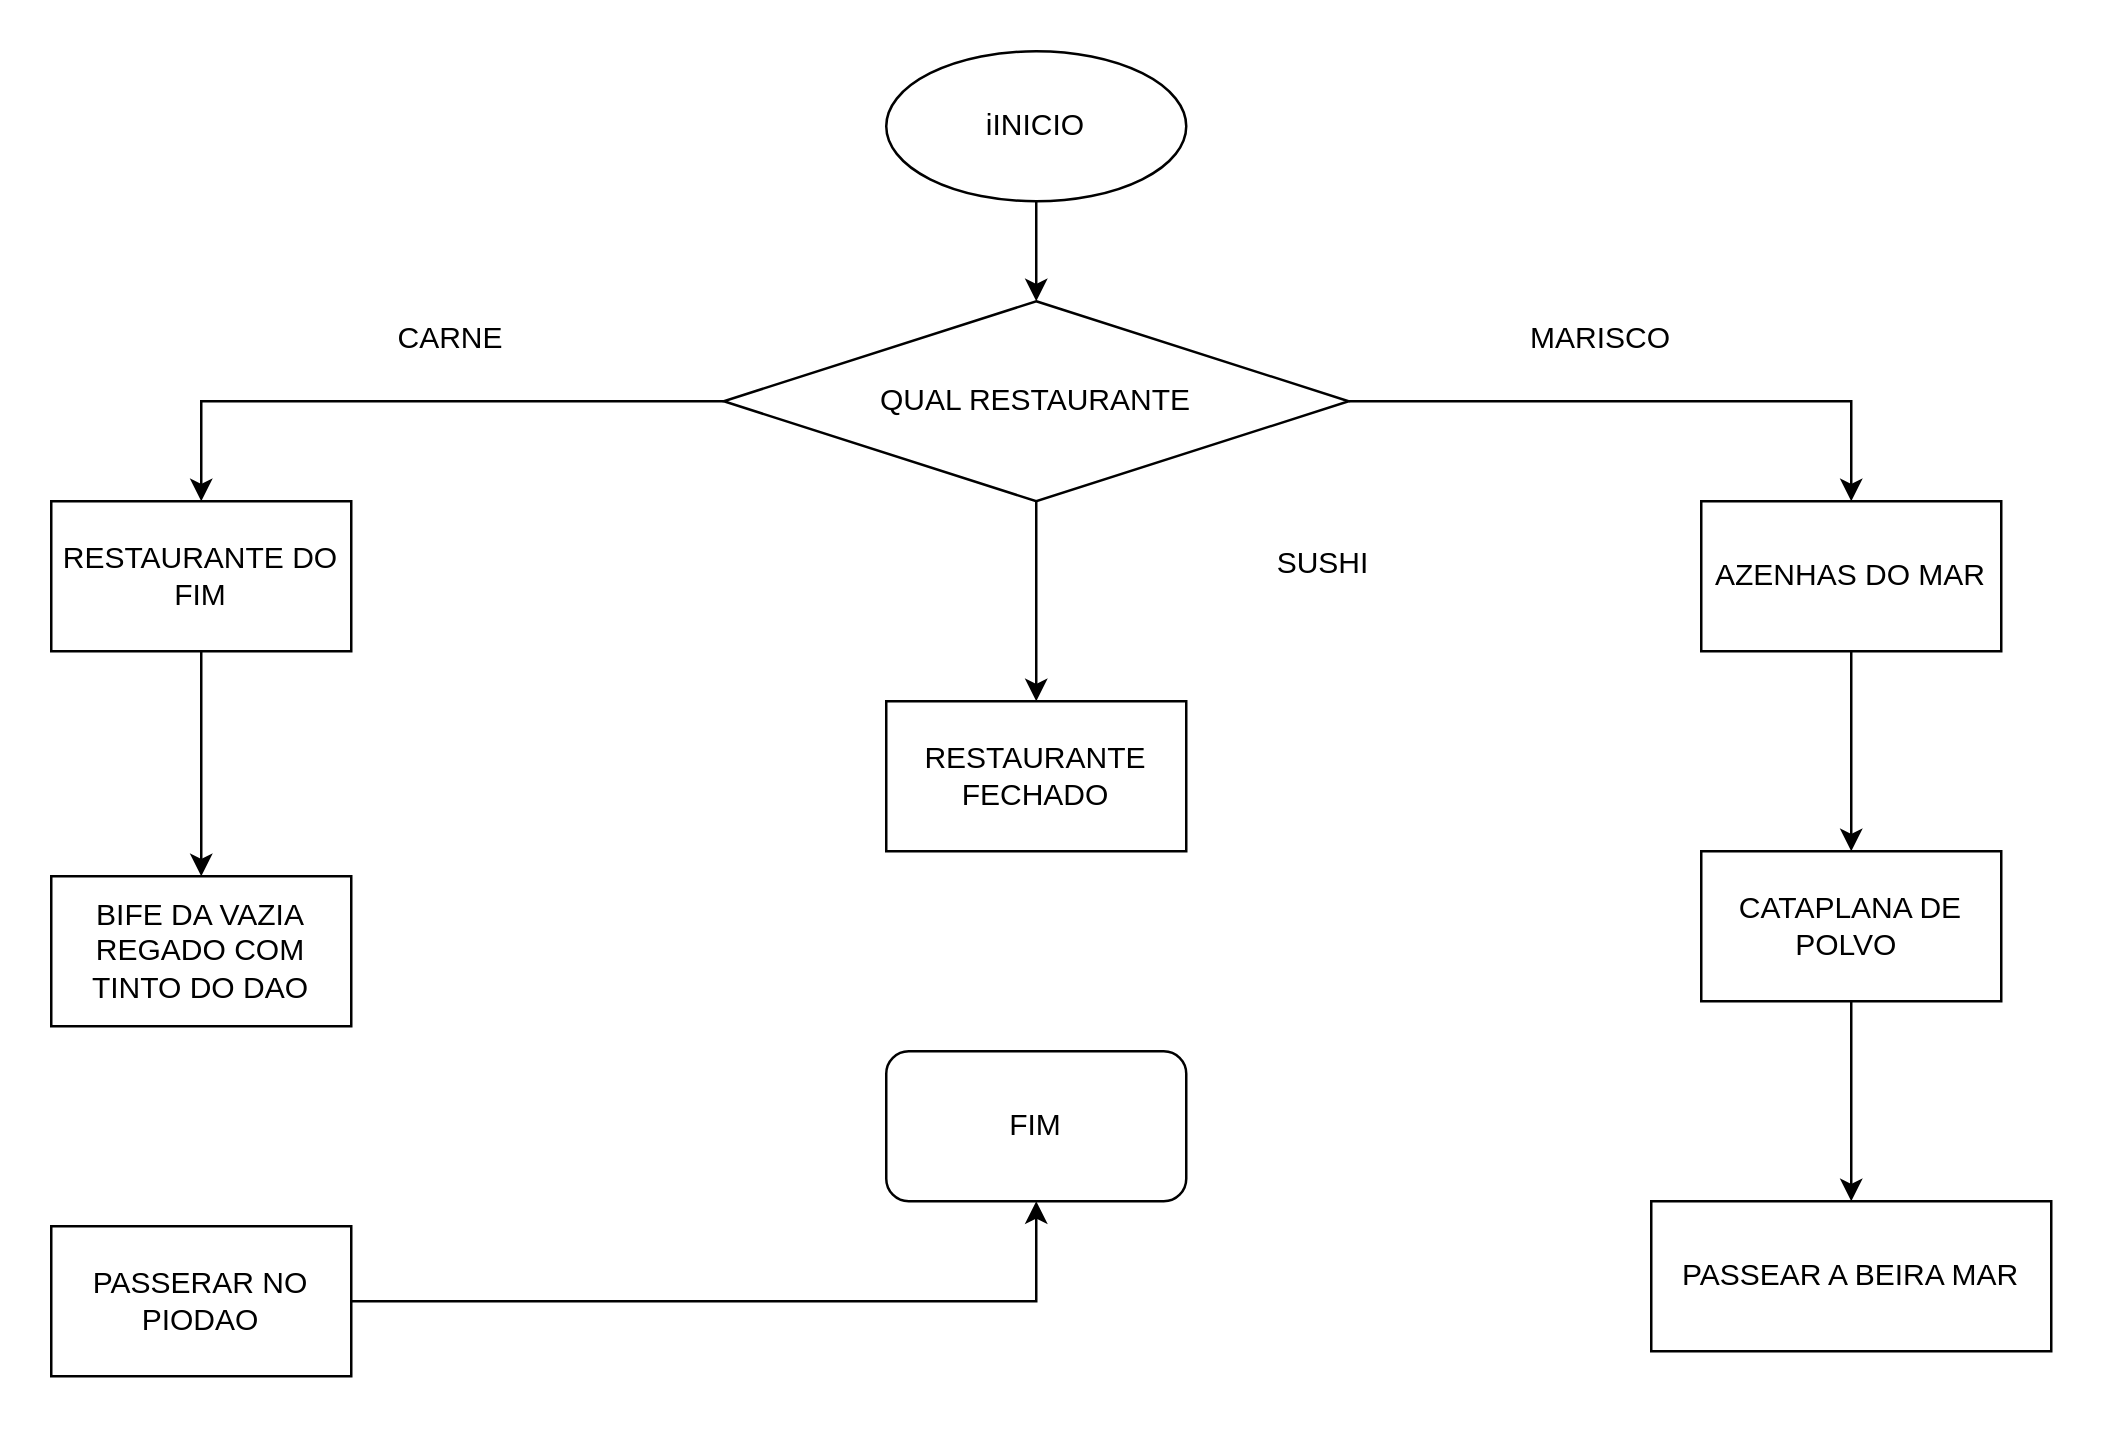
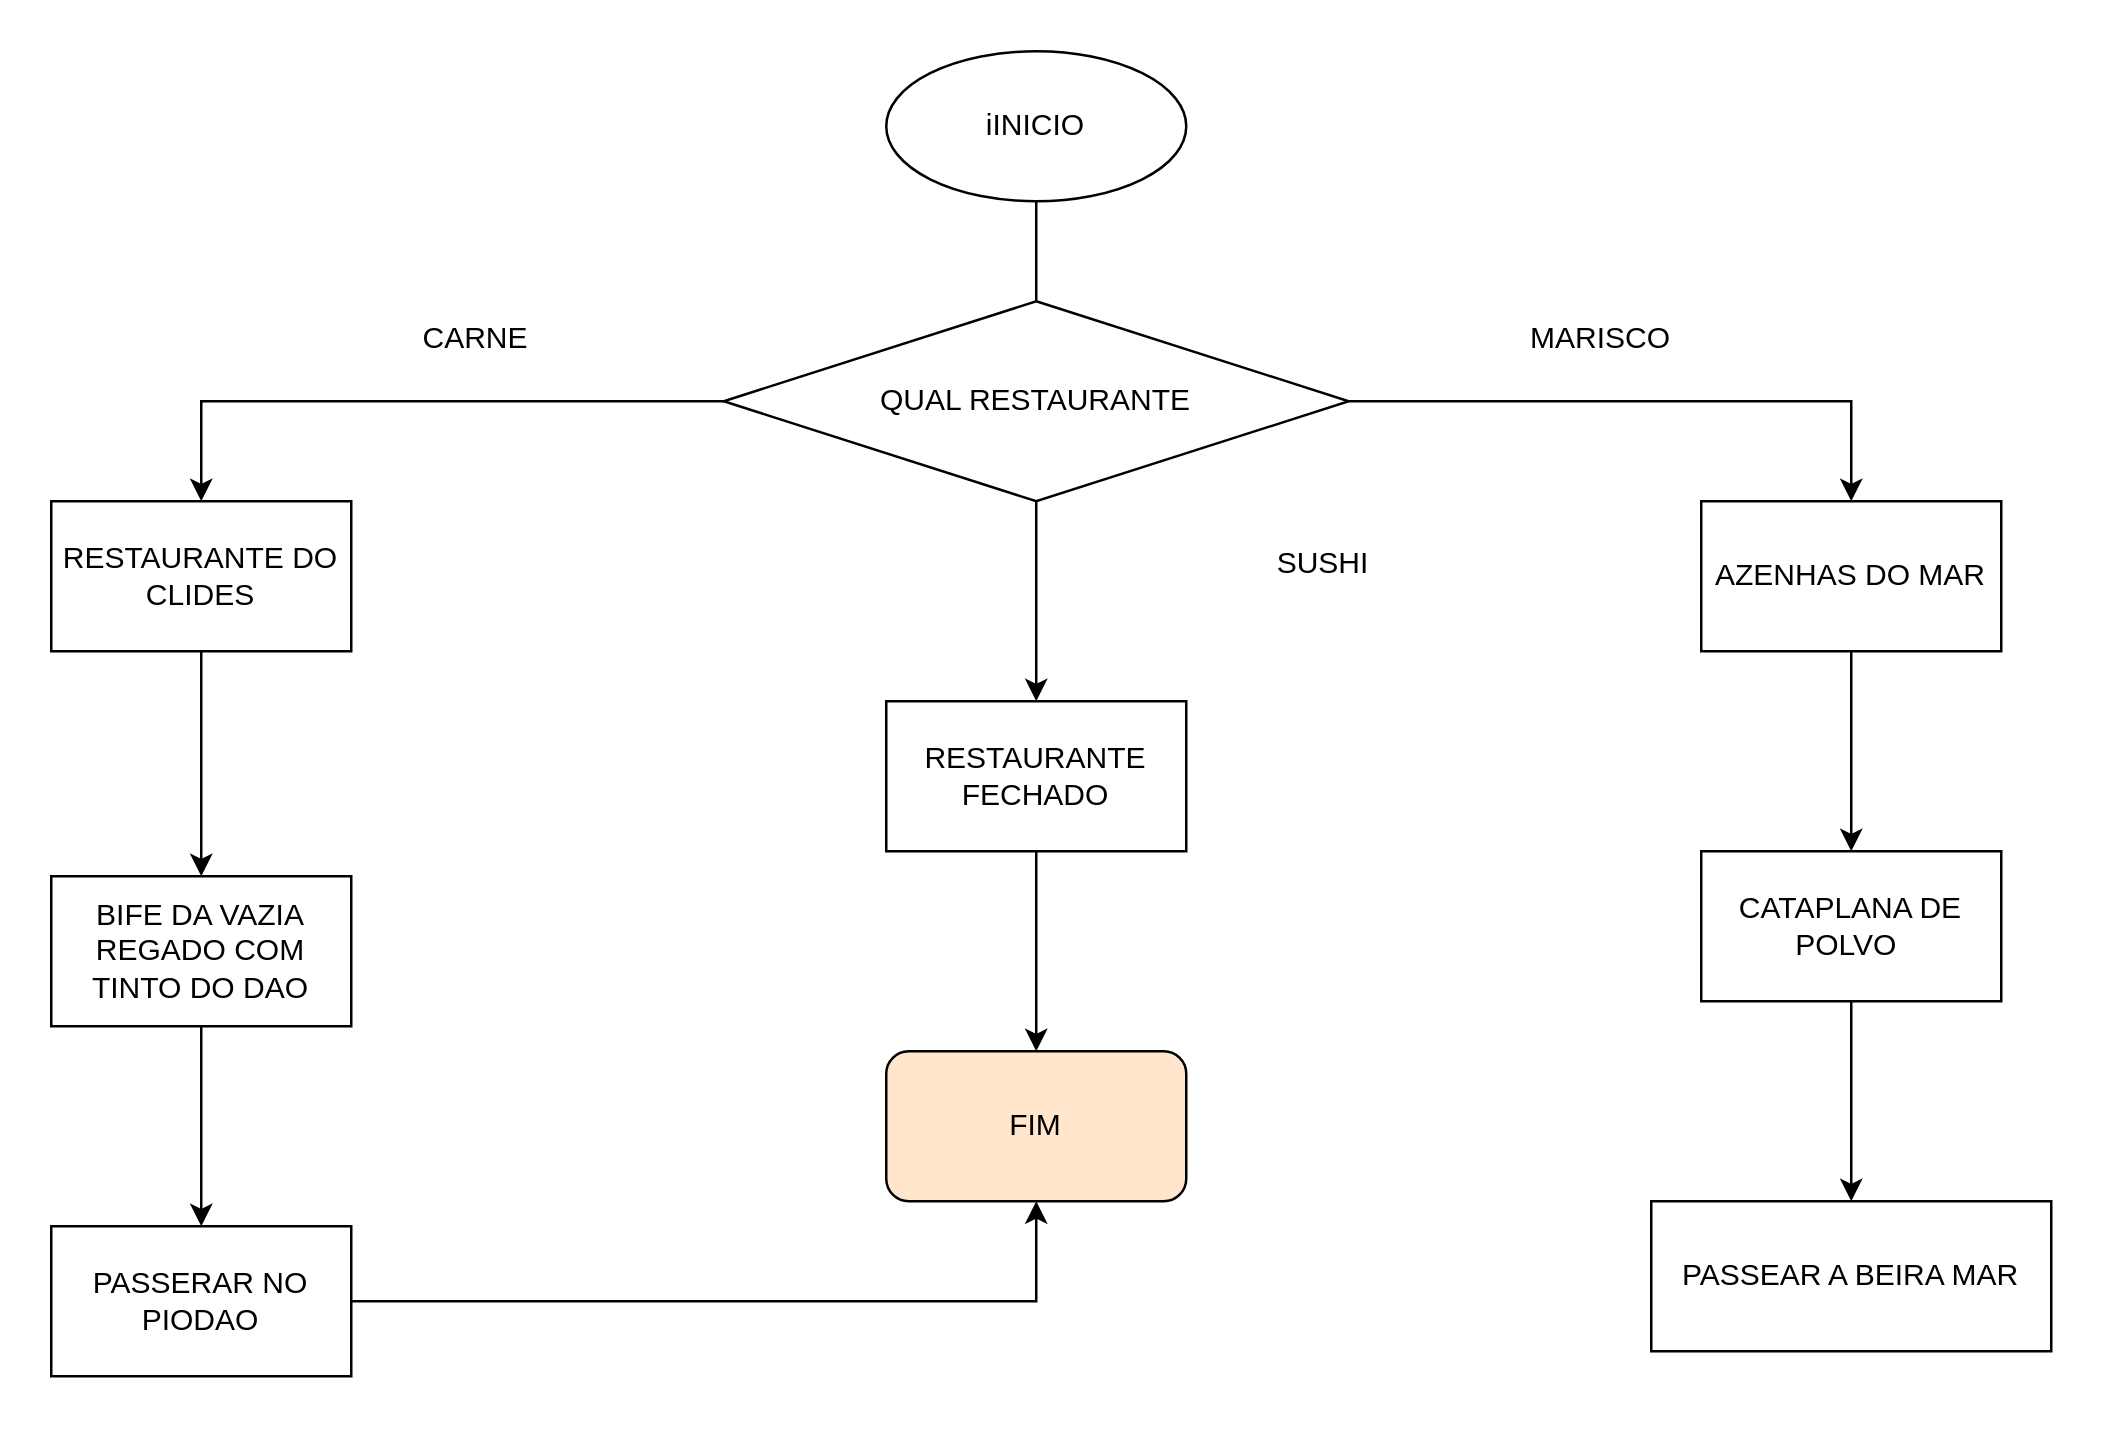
(1036, 283) -> (1036, 290)
(451, 339) -> (476, 339)
(201, 576) -> (201, 576)
none -> (1036, 943)
none -> (201, 1118)
(1036, 1126) -> (1036, 1126)
